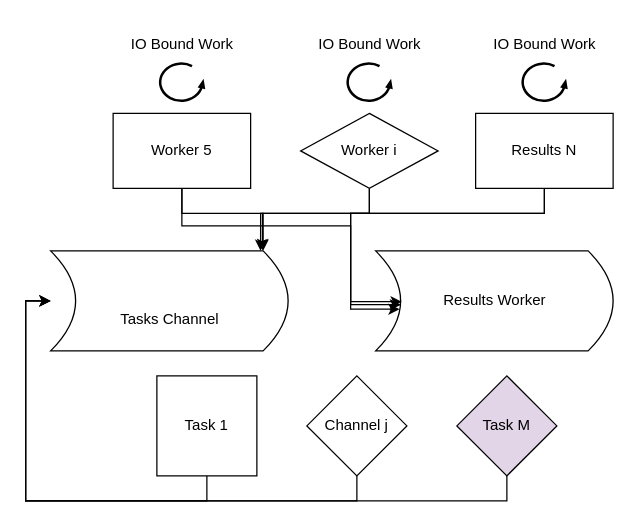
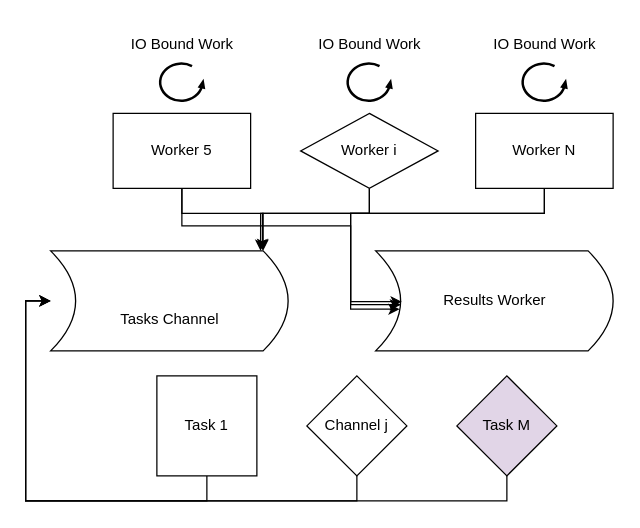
(544, 151) -> (544, 151)
